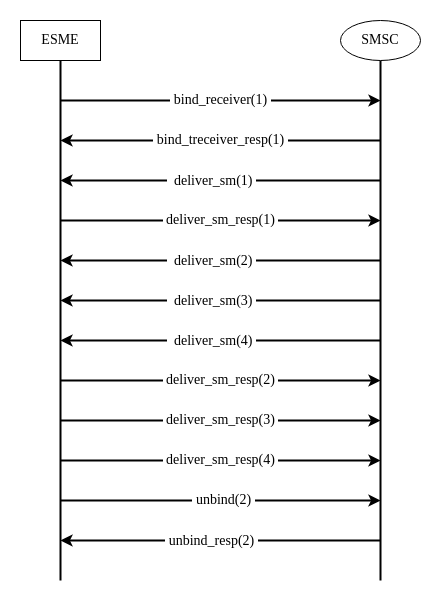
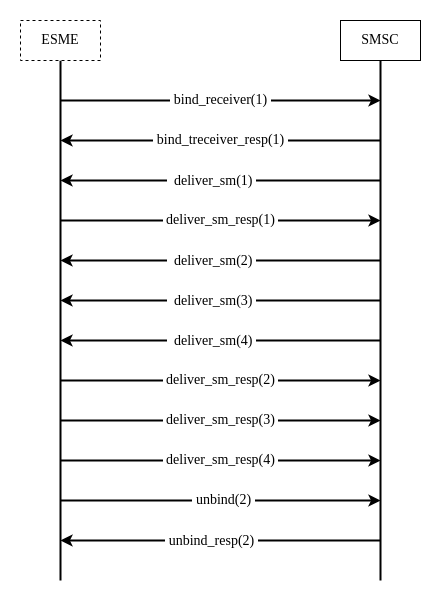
(61, 41) -> (61, 41)
(381, 41) -> (381, 41)
